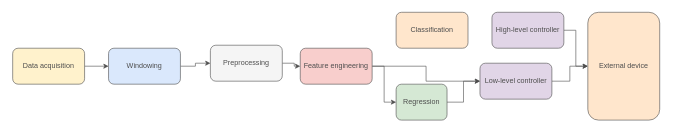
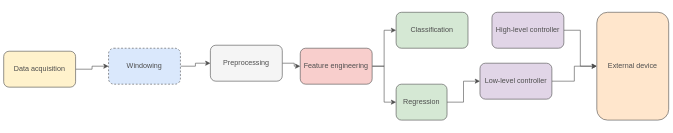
(432, 30) -> (432, 30)
(48, 66) -> (39, 69)
(144, 66) -> (144, 66)
(624, 66) -> (633, 66)
(426, 71) -> (386, 30)
